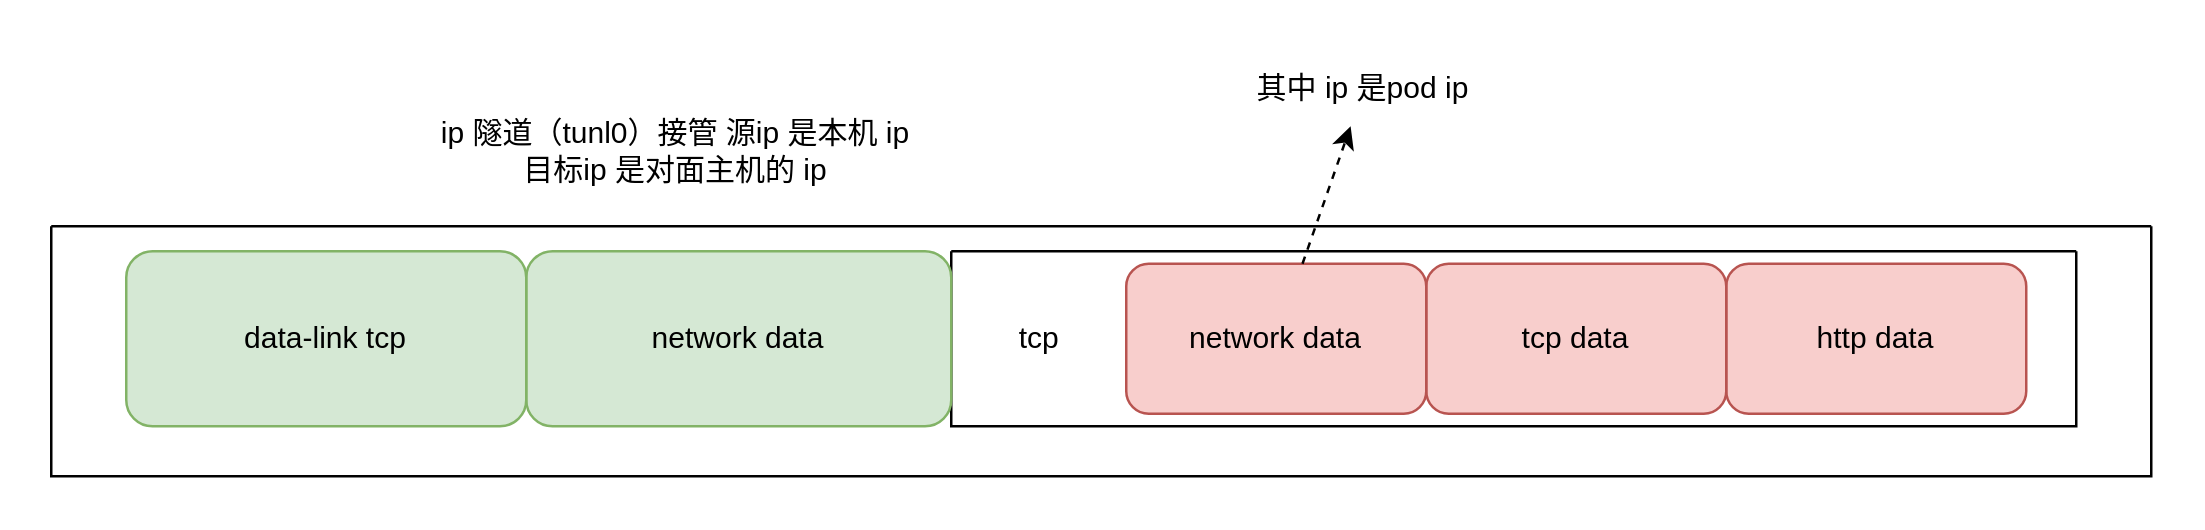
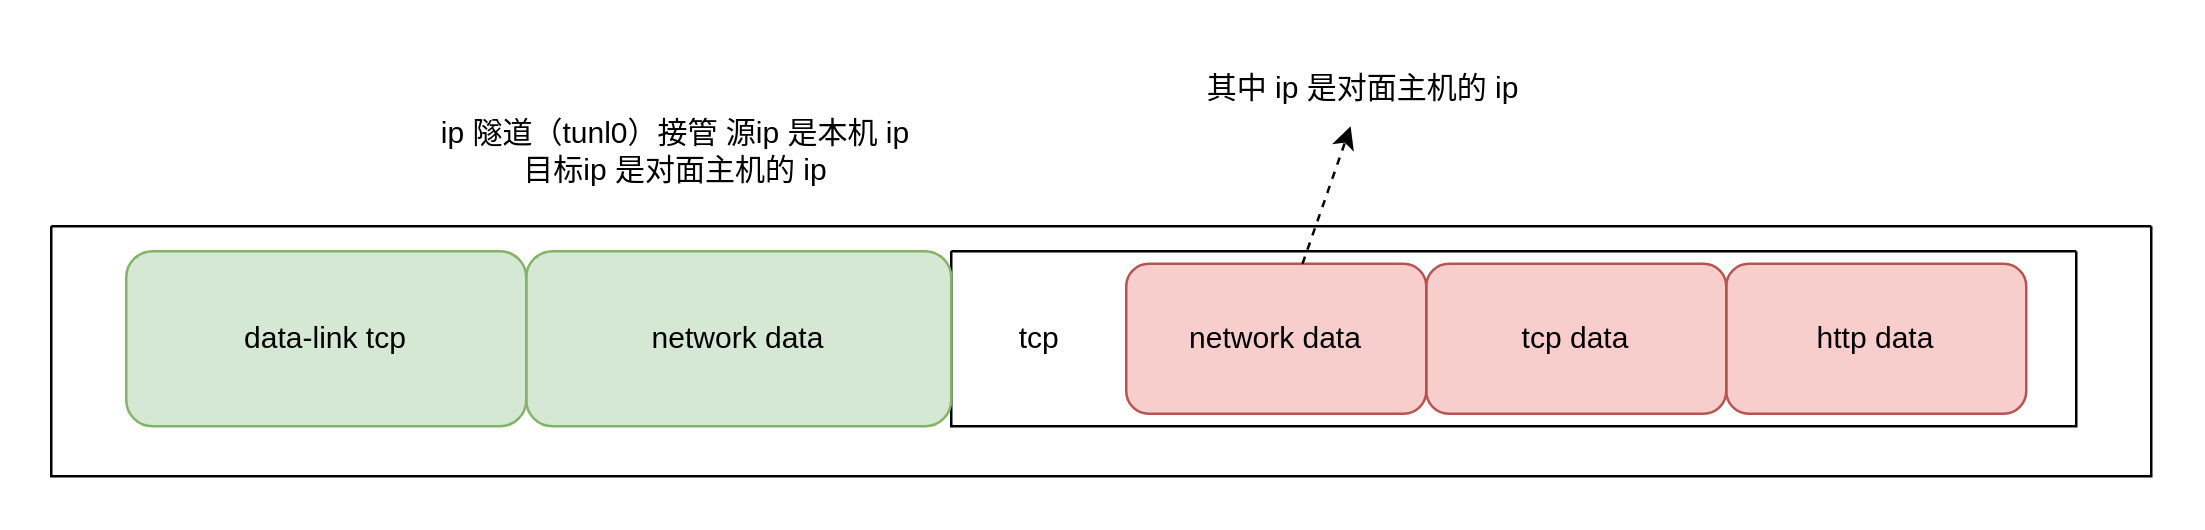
(1364, 89) -> (1364, 89)
